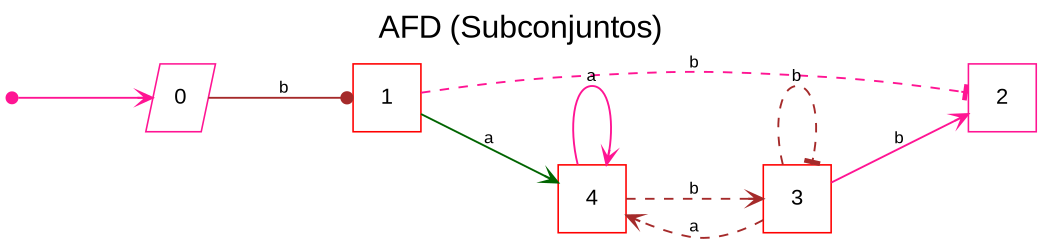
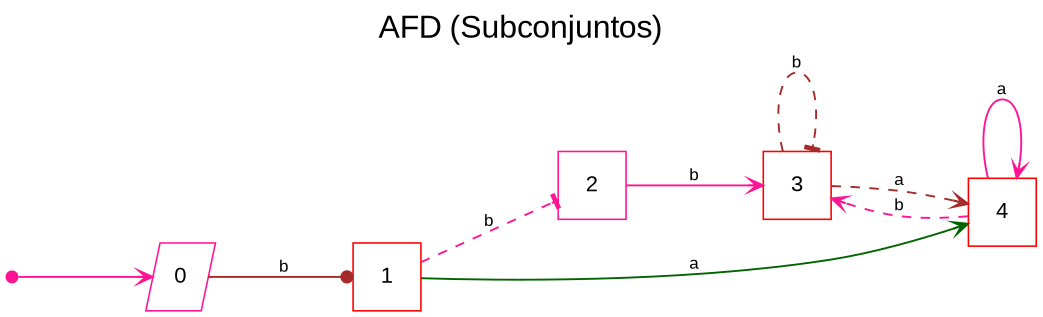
(893, 152) -> (687, 185)
(687, 199) -> (906, 217)
